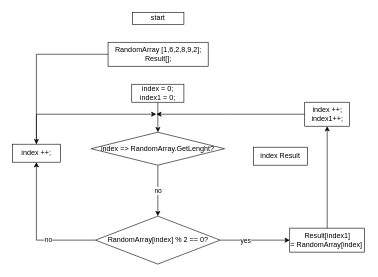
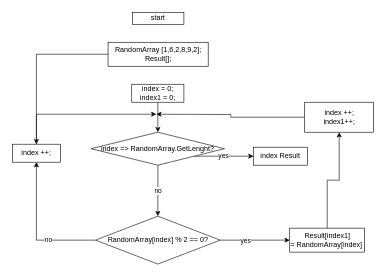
(327, 114) -> (339, 117)
none -> (222, 156)
